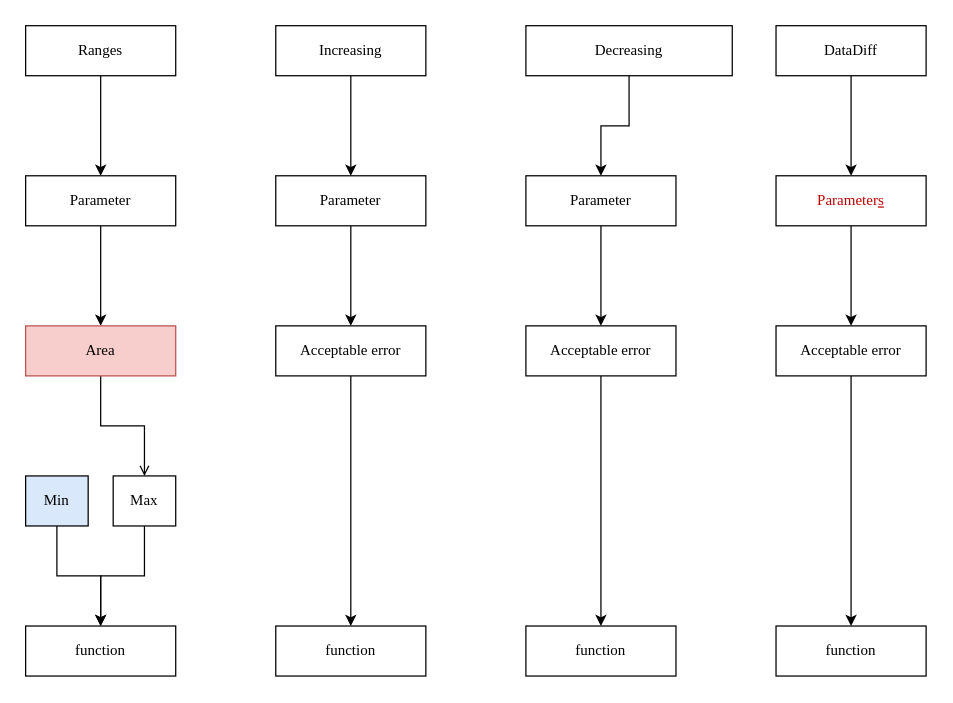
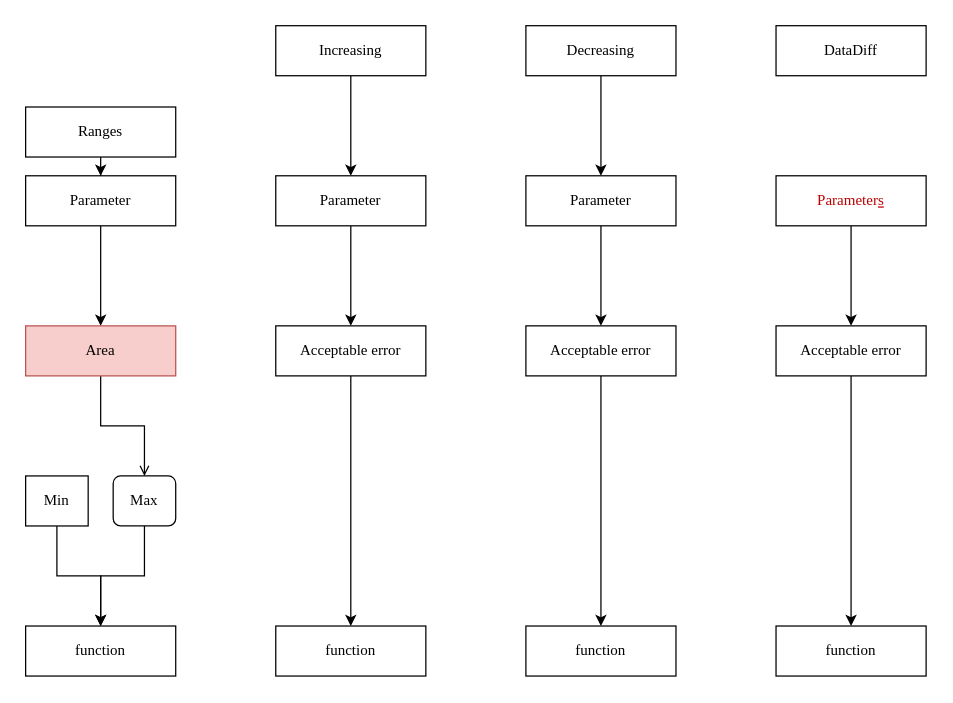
(101, 51) -> (101, 132)
(629, 51) -> (601, 51)
(851, 122) -> none
(57, 501) -> (57, 501)
(144, 501) -> (144, 501)
